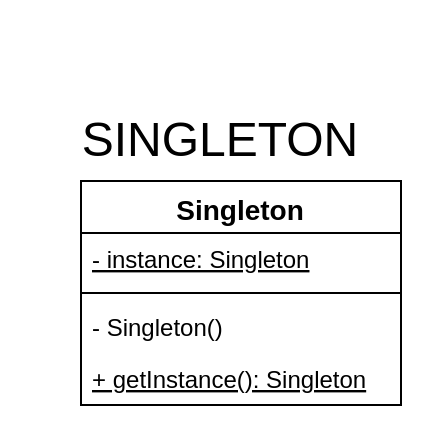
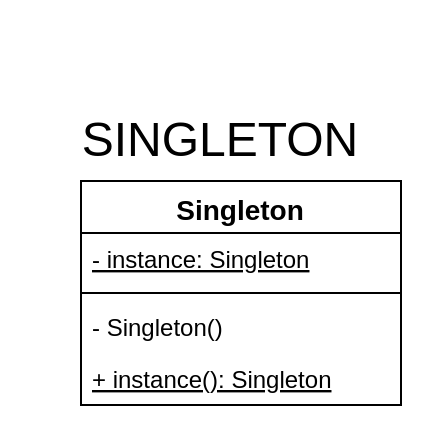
(251, 380) -> (228, 380)
